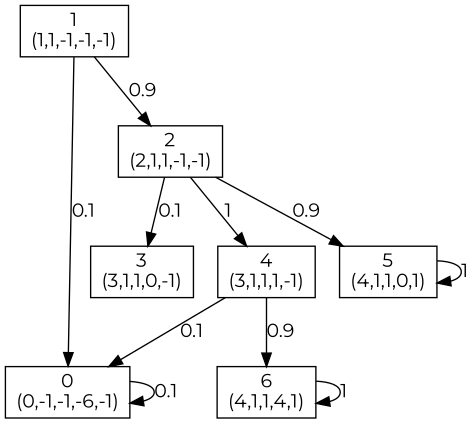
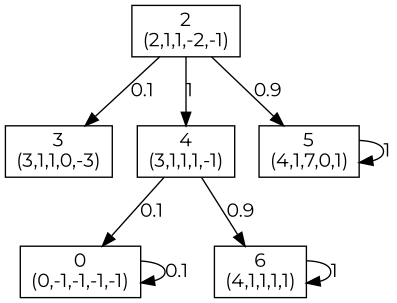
(74, 31) -> none
(170, 152) -> (186, 31)
(142, 272) -> (59, 152)
(388, 272) -> (309, 152)
(68, 392) -> (80, 272)
(266, 392) -> (260, 272)
